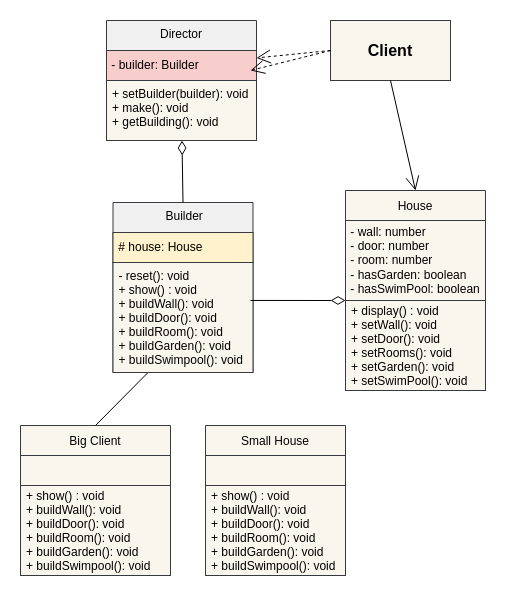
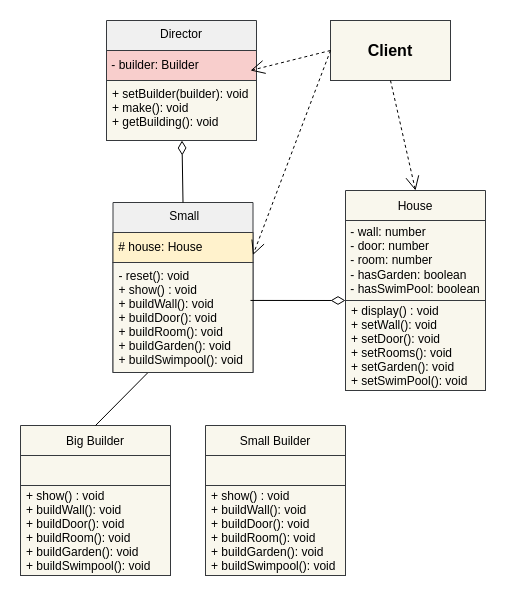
(288, 55) -> (292, 152)
(403, 134) -> (403, 134)
(183, 216) -> (183, 216)
(95, 441) -> (95, 441)
(275, 441) -> (275, 441)
